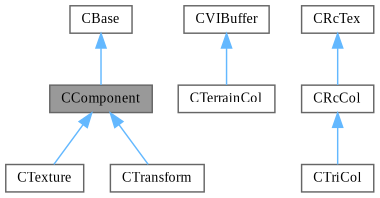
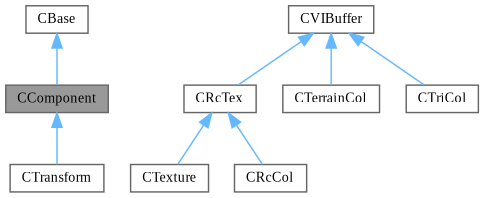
none -> (270, 63)
(69, 144) -> (191, 145)
(338, 146) -> (393, 63)
